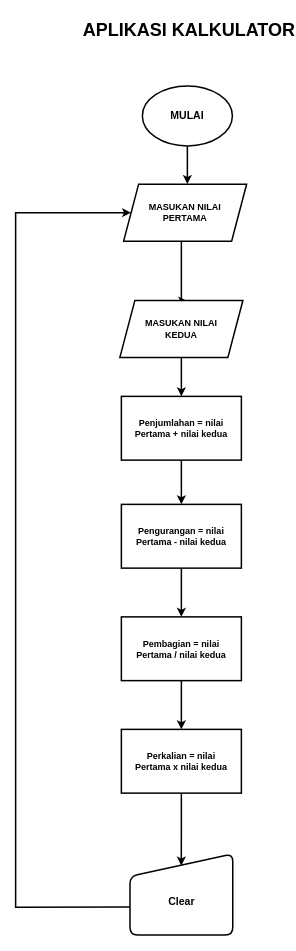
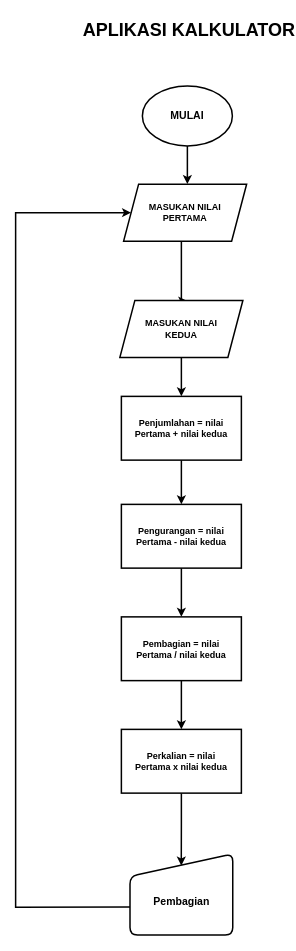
(182, 894) -> (182, 894)
